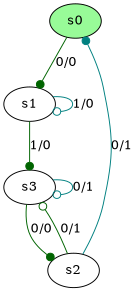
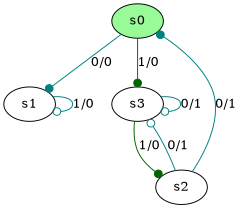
(55, 59) -> (87, 60)
(30, 142) -> (138, 59)
(42, 229) -> (150, 146)
(57, 231) -> (165, 148)
